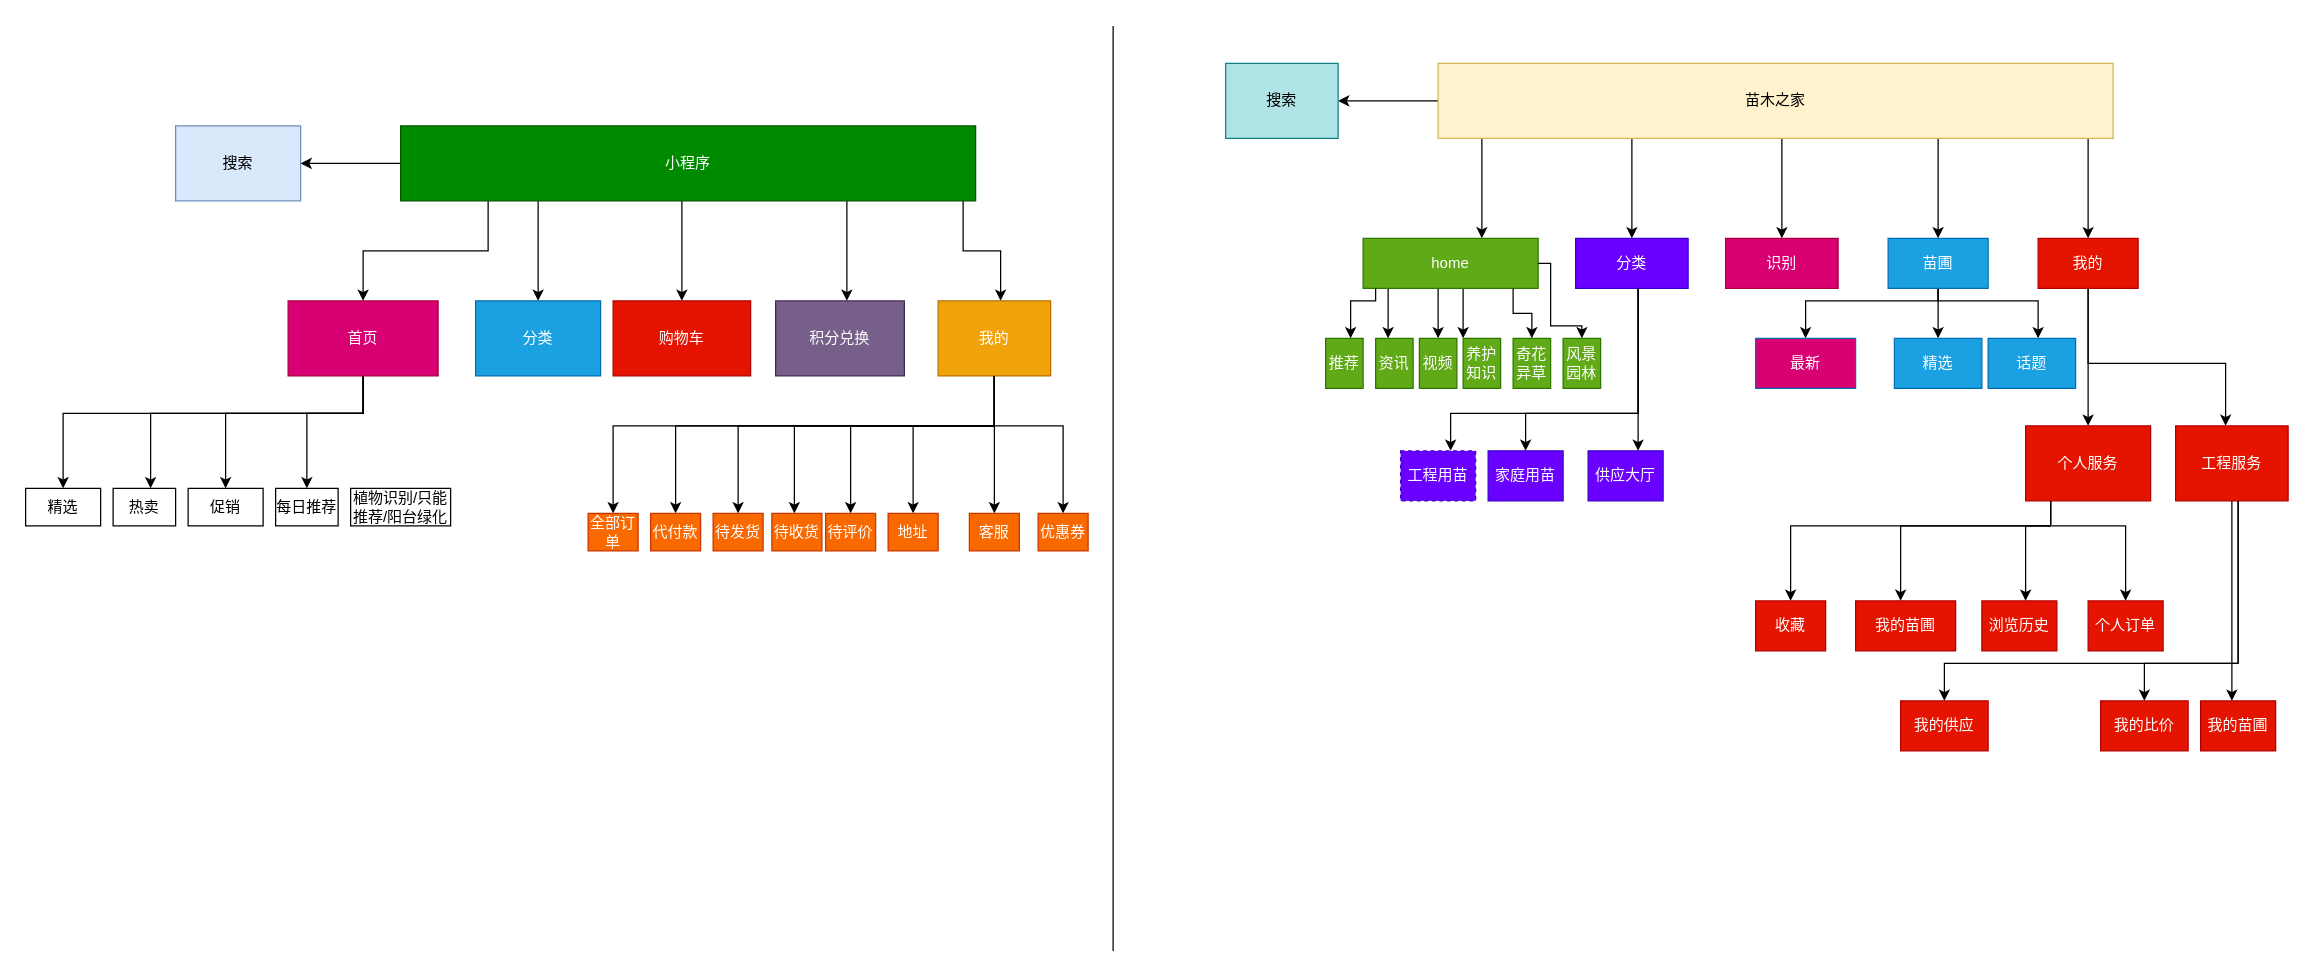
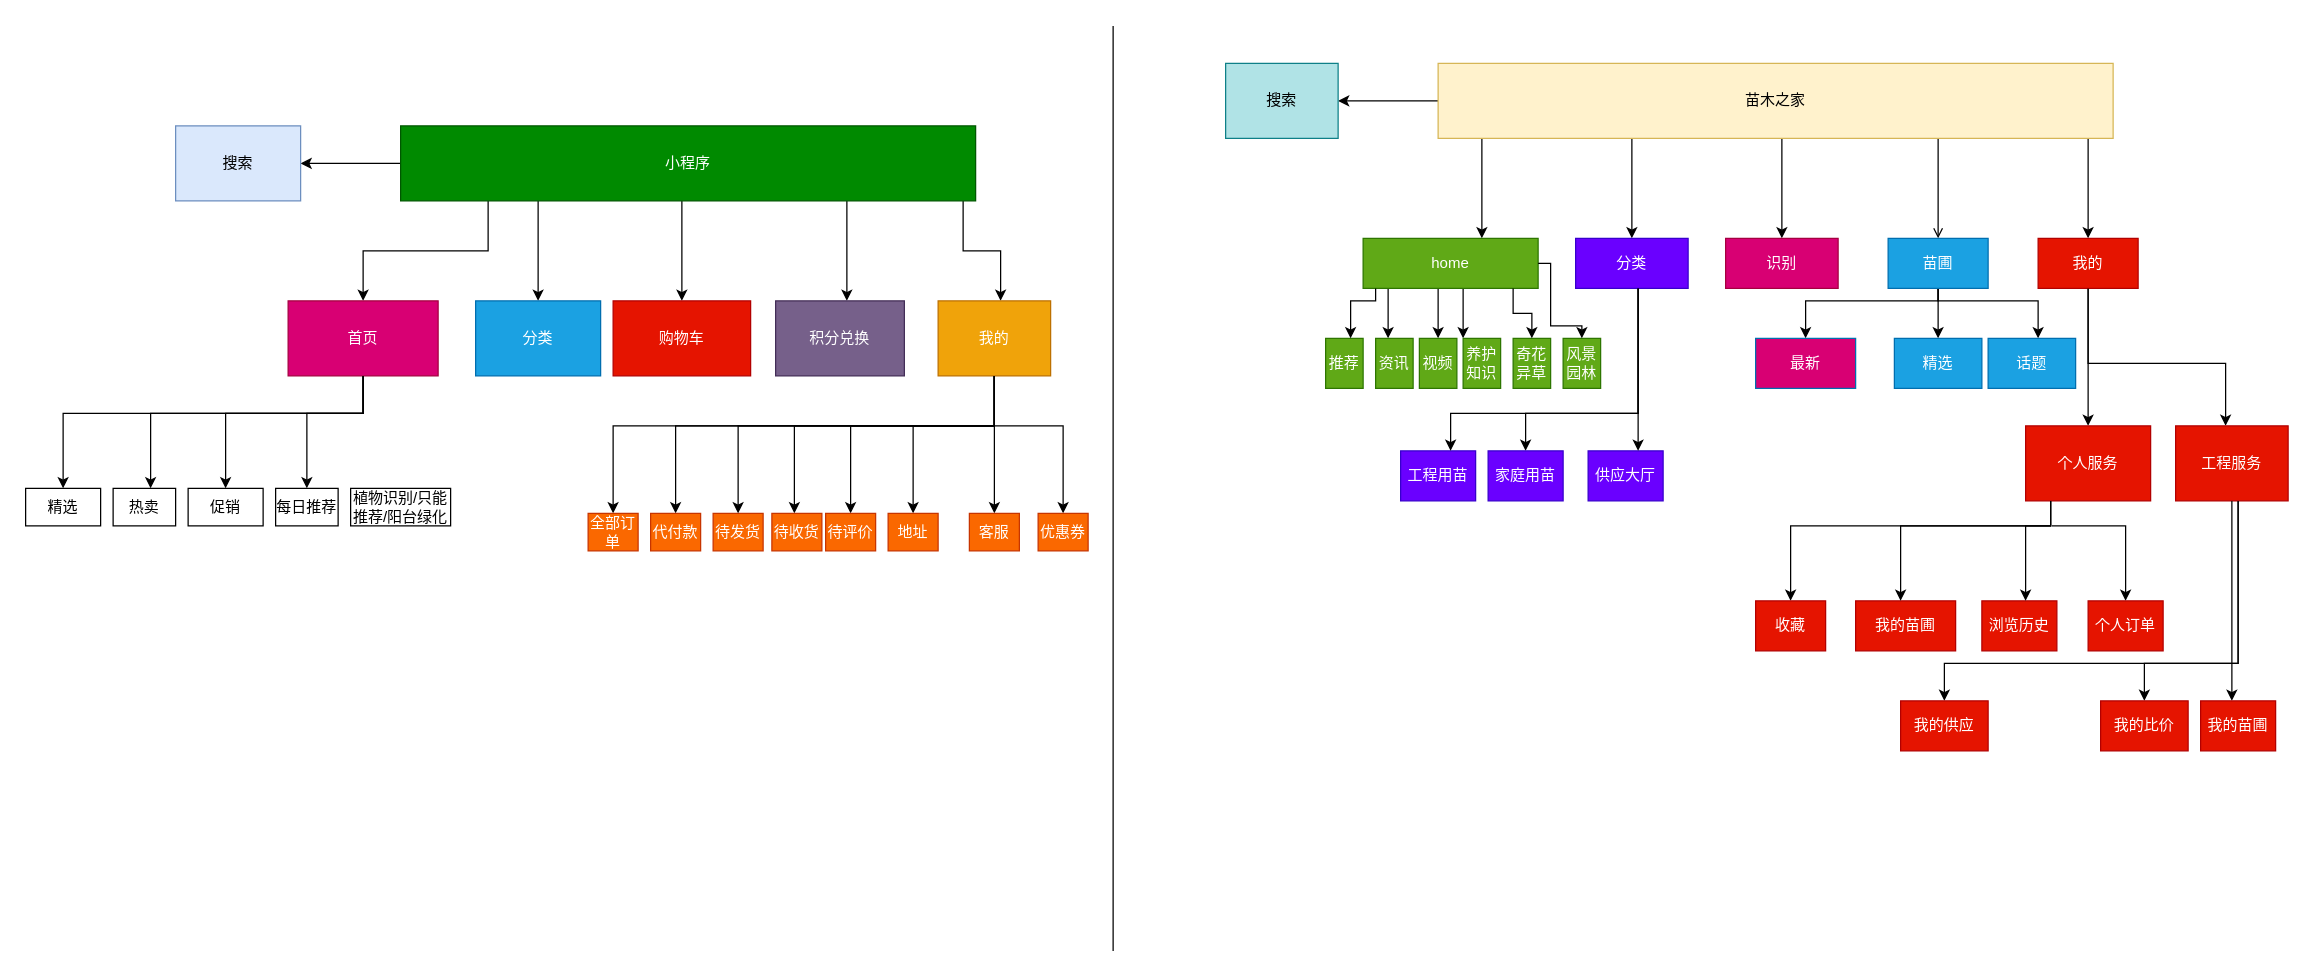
(1938, 228) -> (1938, 230)
(1438, 476) -> (1438, 476)
